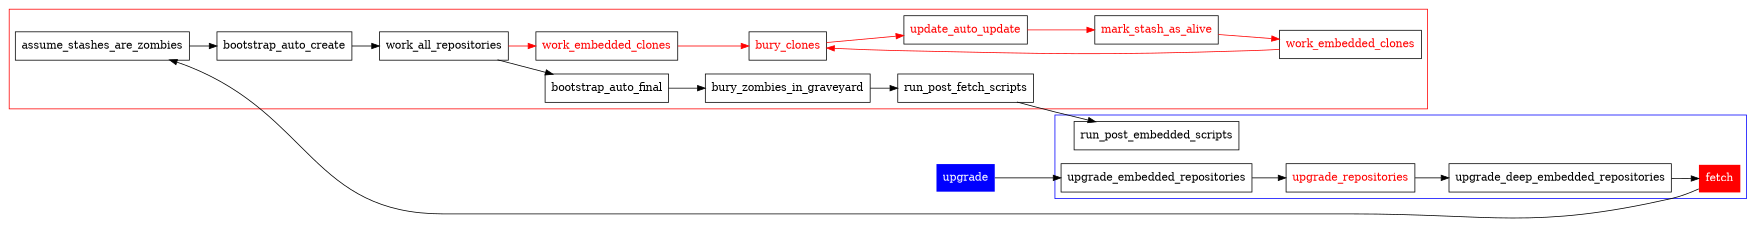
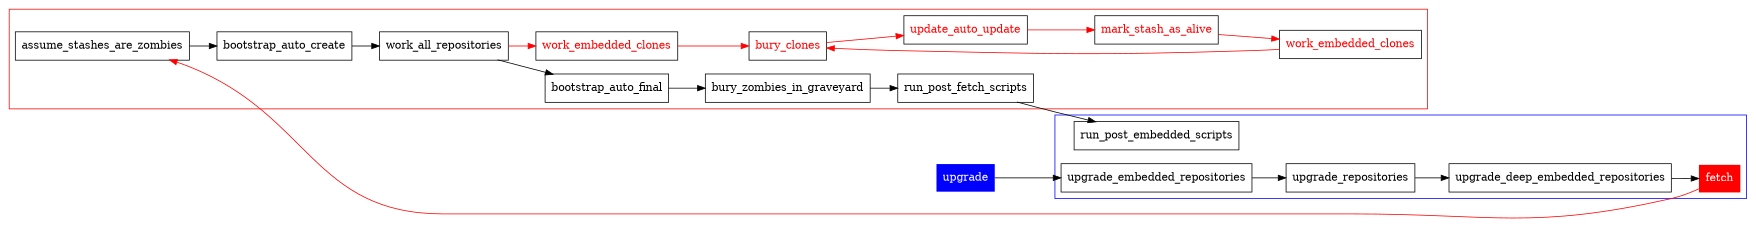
(1350, 178) -> (1350, 178)
(916, 214) -> (916, 214)
